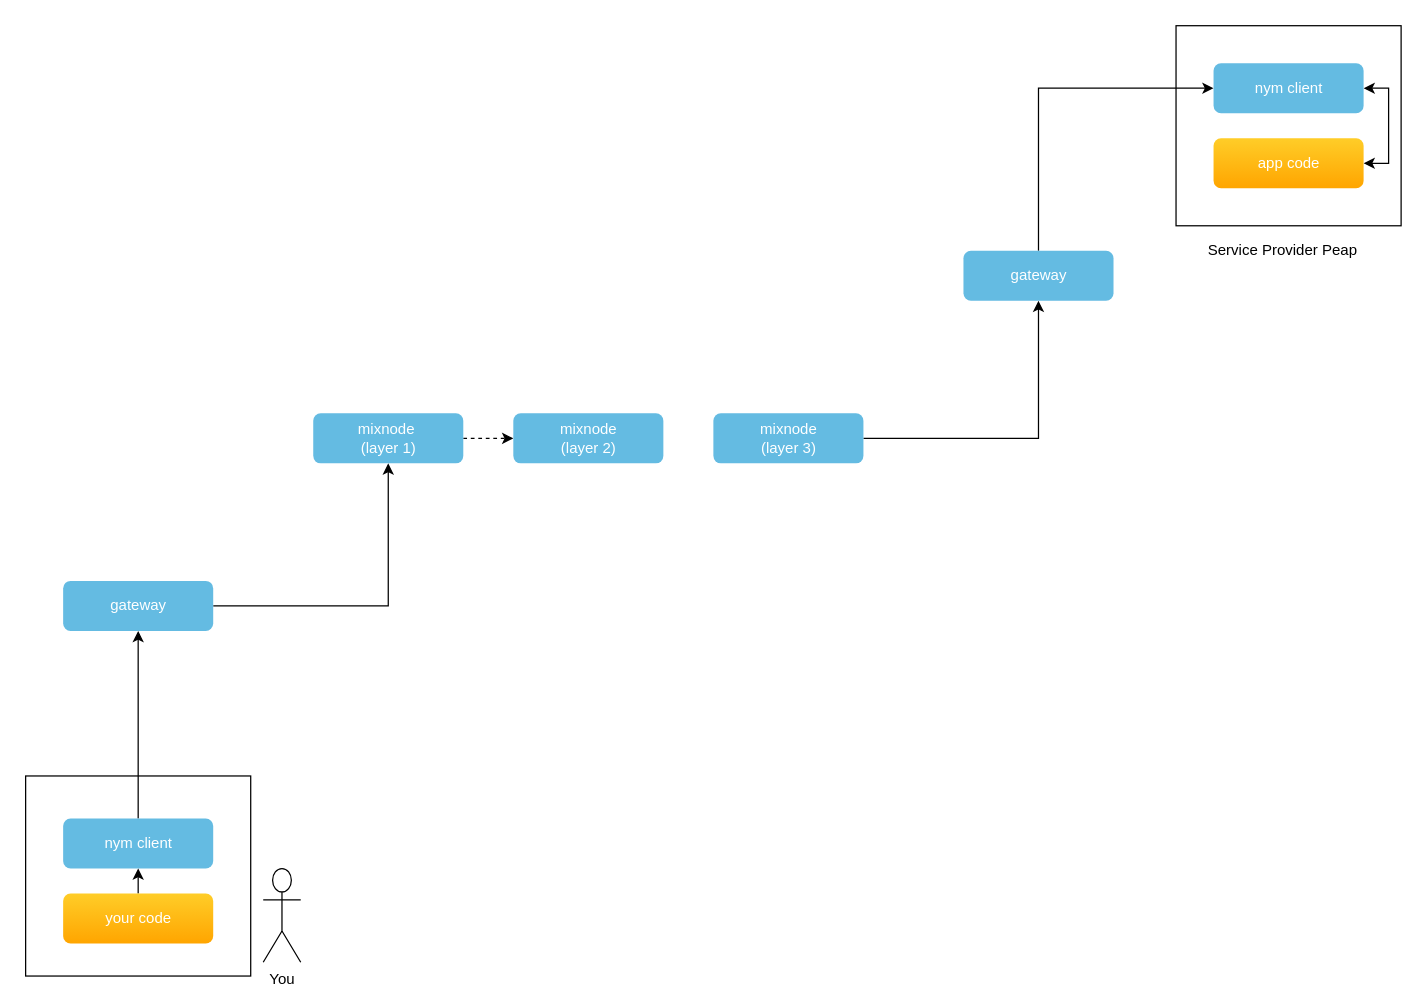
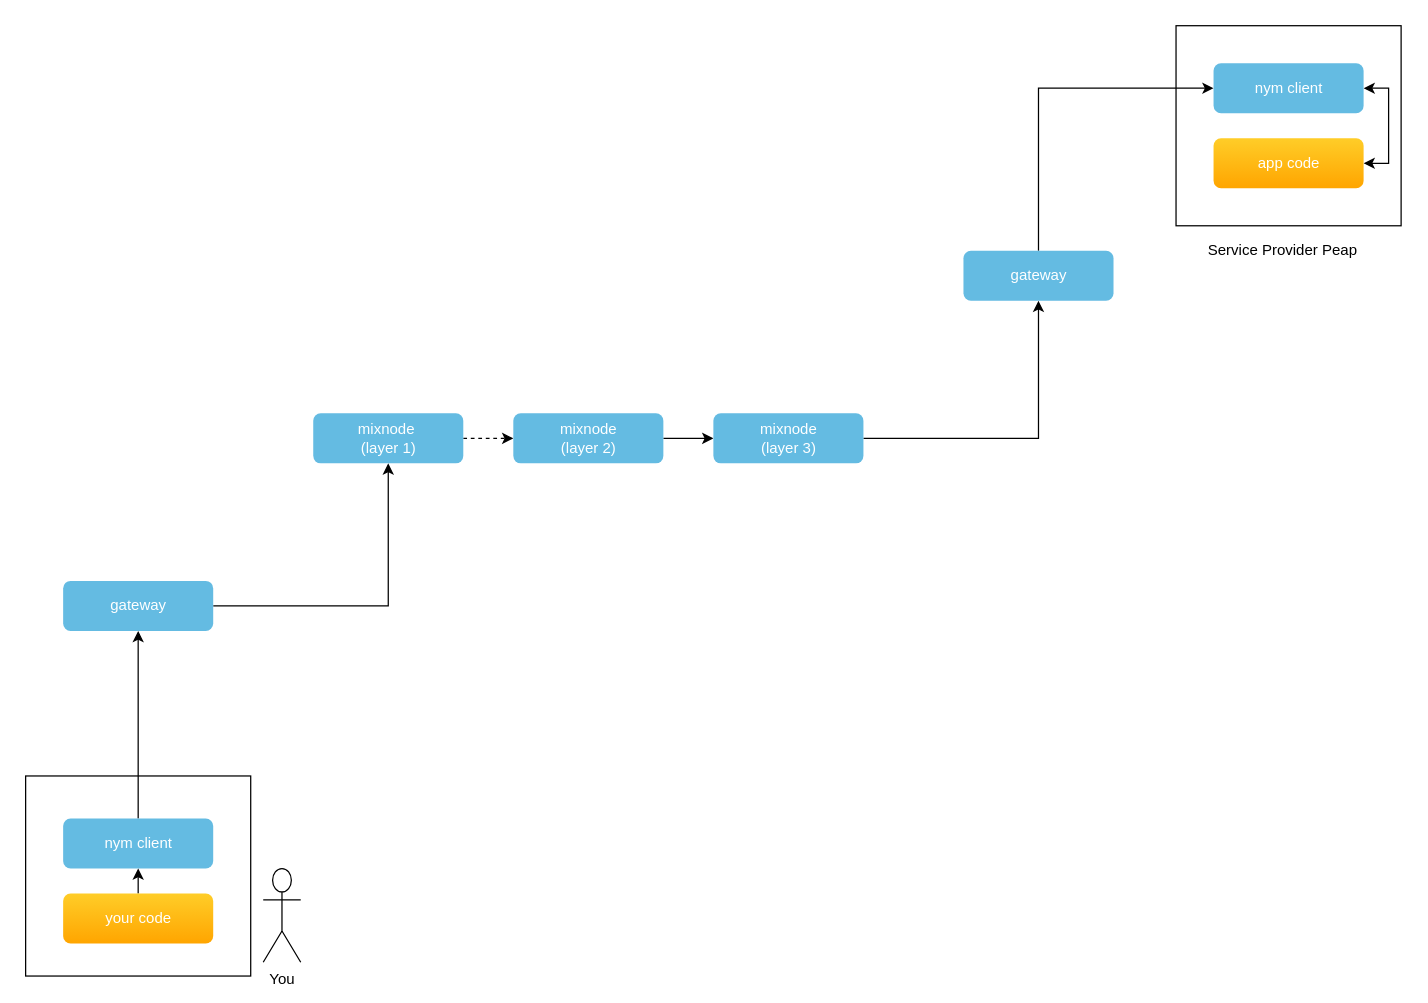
none -> (684, 438)
